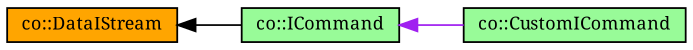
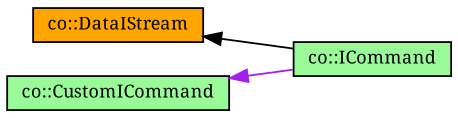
(441, 25) -> (271, 73)
